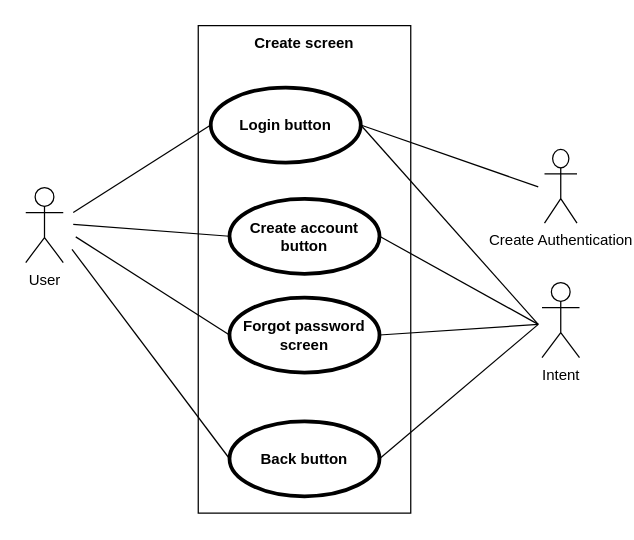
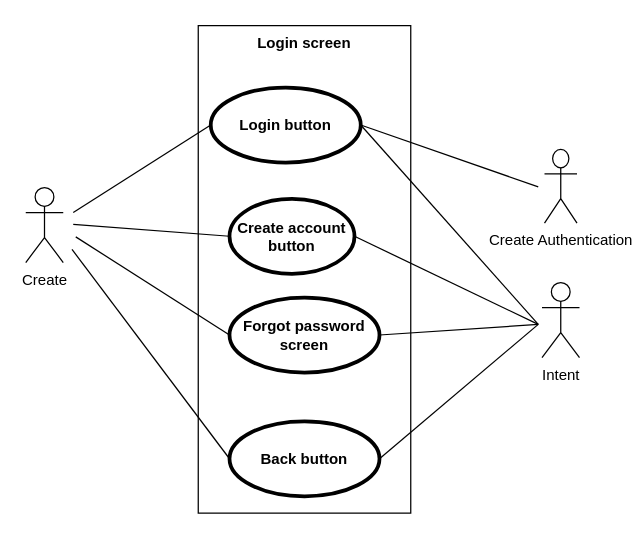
(304, 43) -> (304, 43)
(304, 236) -> (292, 236)
(45, 281) -> (45, 281)
